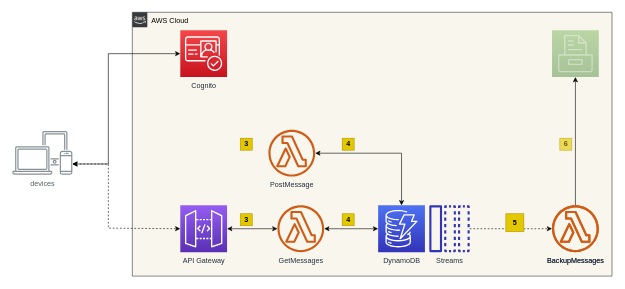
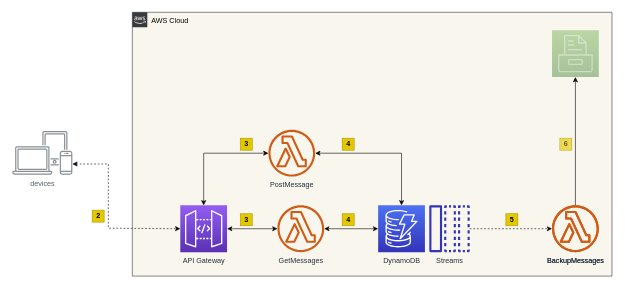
(204, 54) -> none
(108, 74) -> none
none -> (204, 200)
none -> (98, 216)
(515, 223) -> (512, 220)
